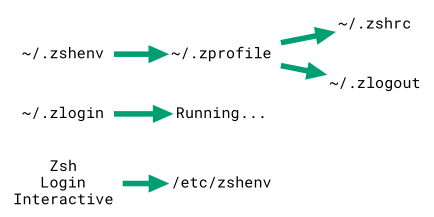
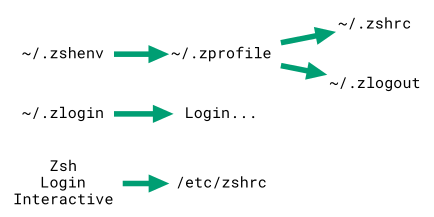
(222, 114) -> (222, 114)
(222, 184) -> (222, 184)
